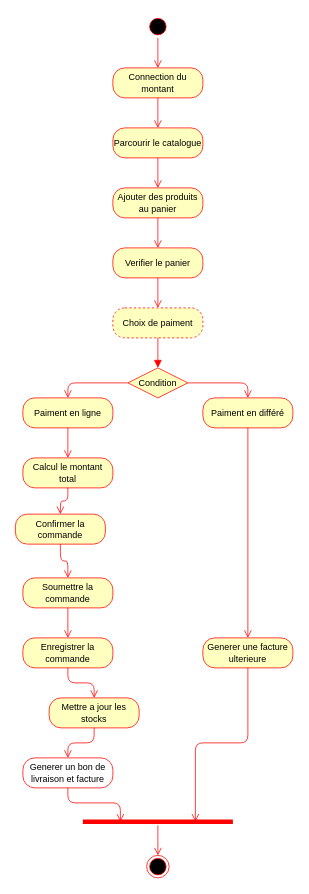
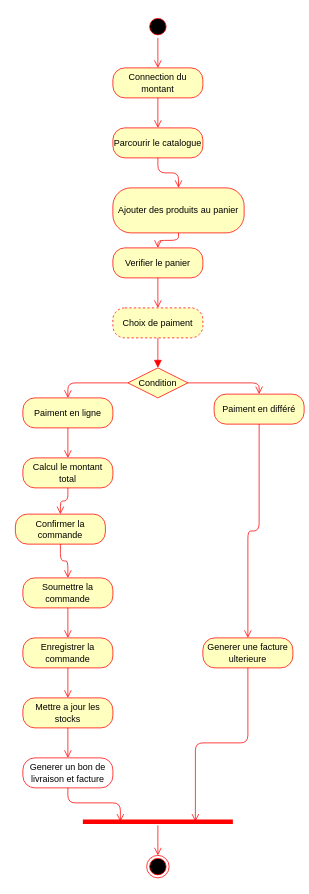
(158, 203) -> (179, 210)
(248, 413) -> (259, 409)
(94, 713) -> (68, 713)
